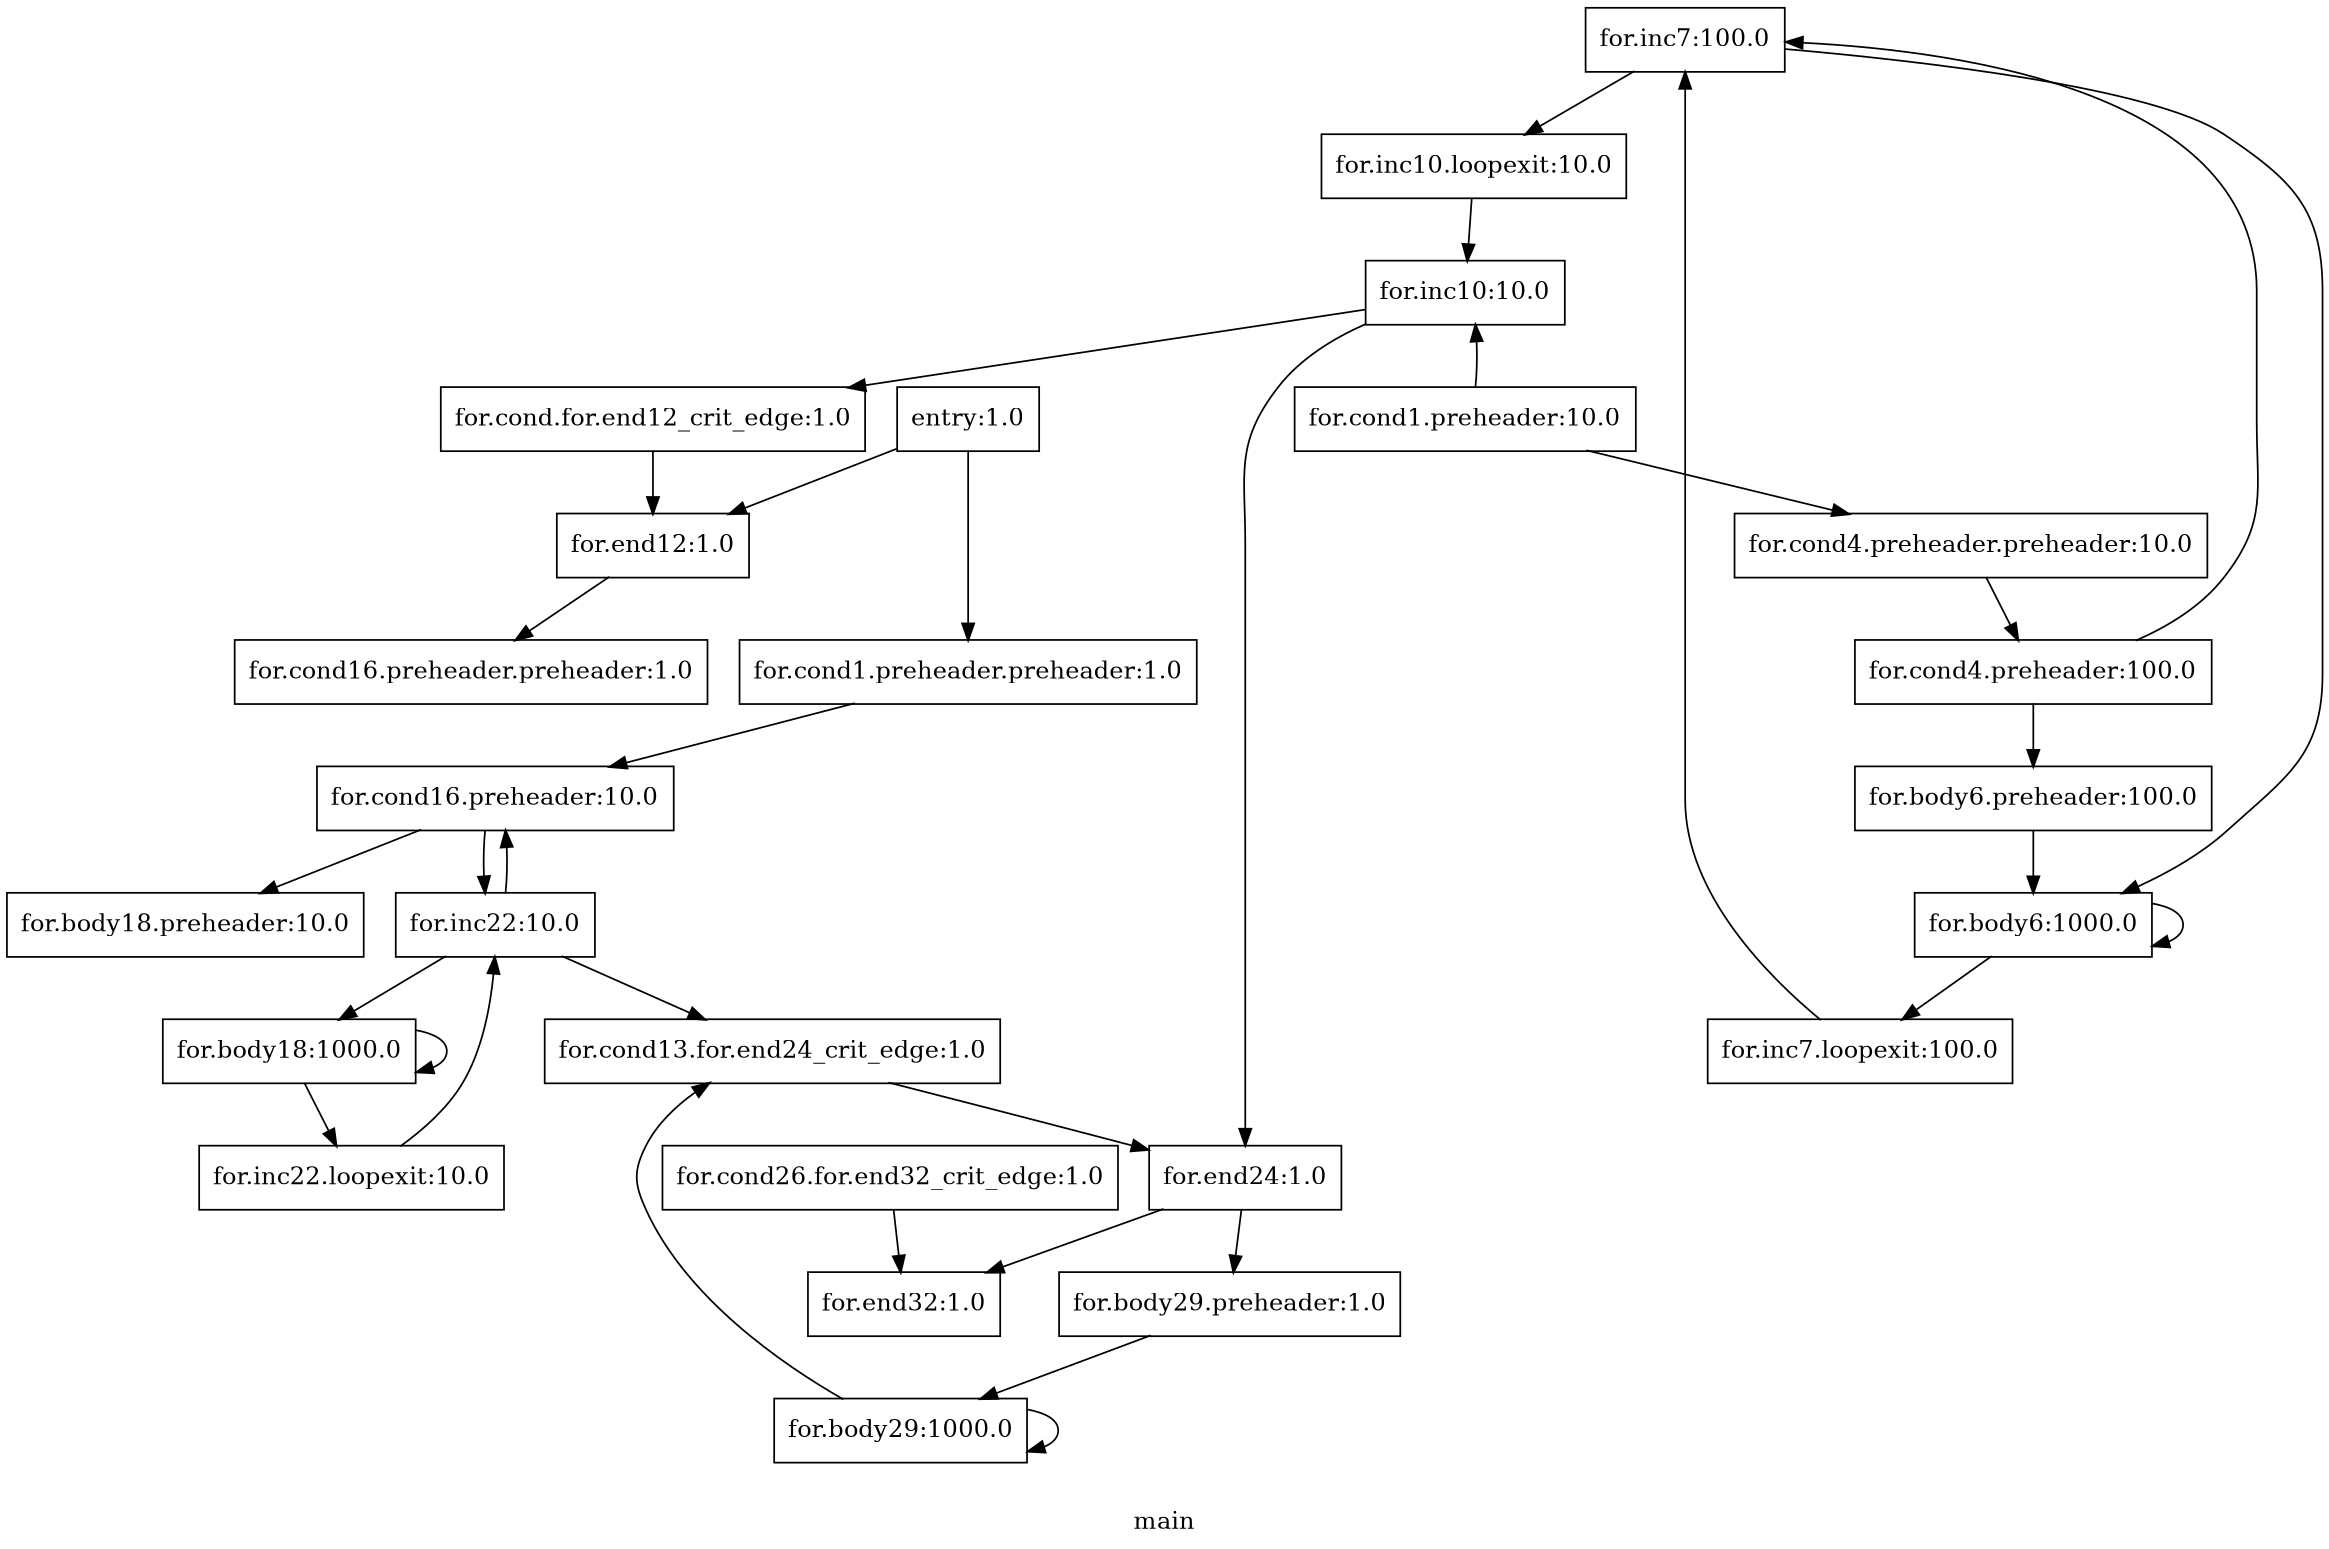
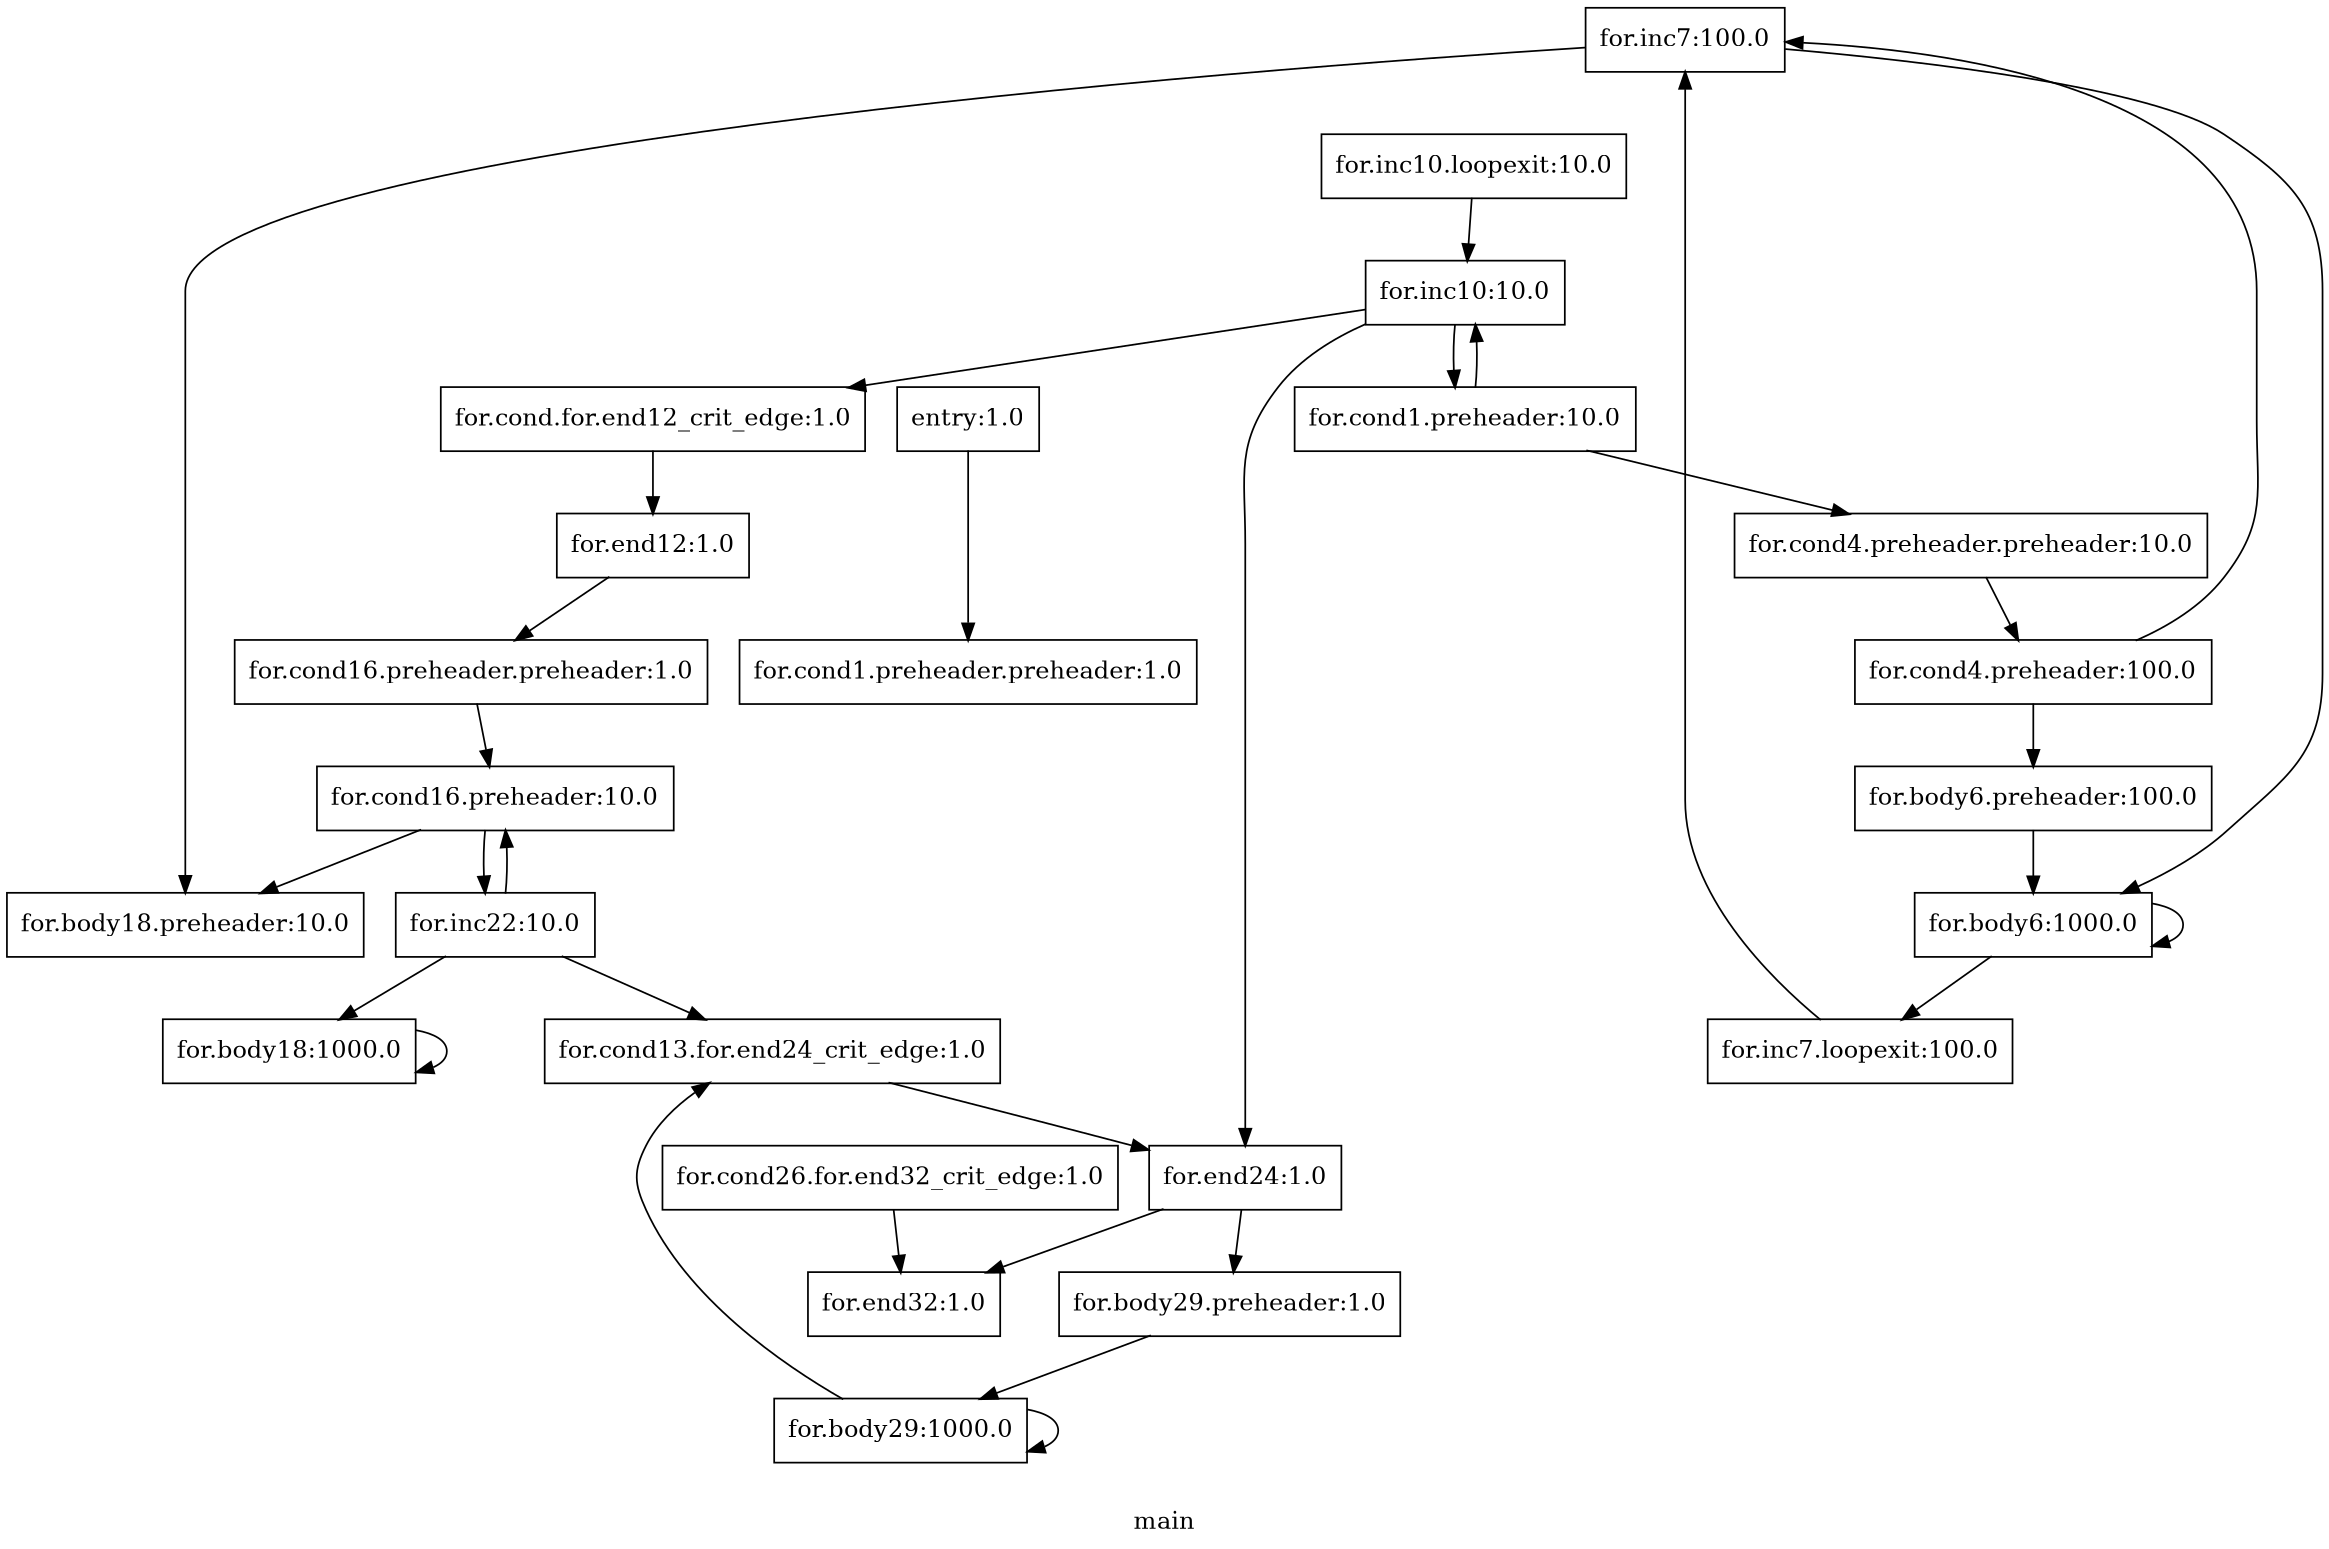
(1587, 98) -> (579, 151)
none -> (1454, 347)
(821, 478) -> none
(741, 733) -> (482, 727)
(352, 1178) -> none
